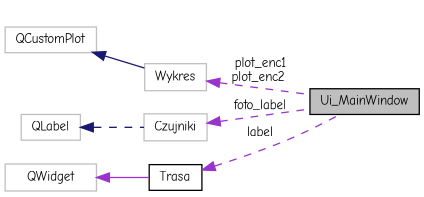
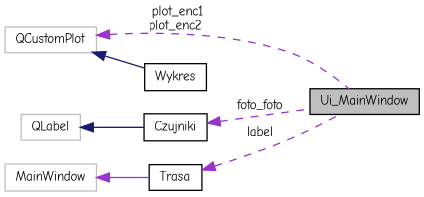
(176, 77) -> (176, 77)
(265, 89) -> (235, 40)
(259, 106) -> (259, 106)
(119, 127) -> (119, 127)
(176, 127) -> (176, 127)
(51, 177) -> (51, 177)
